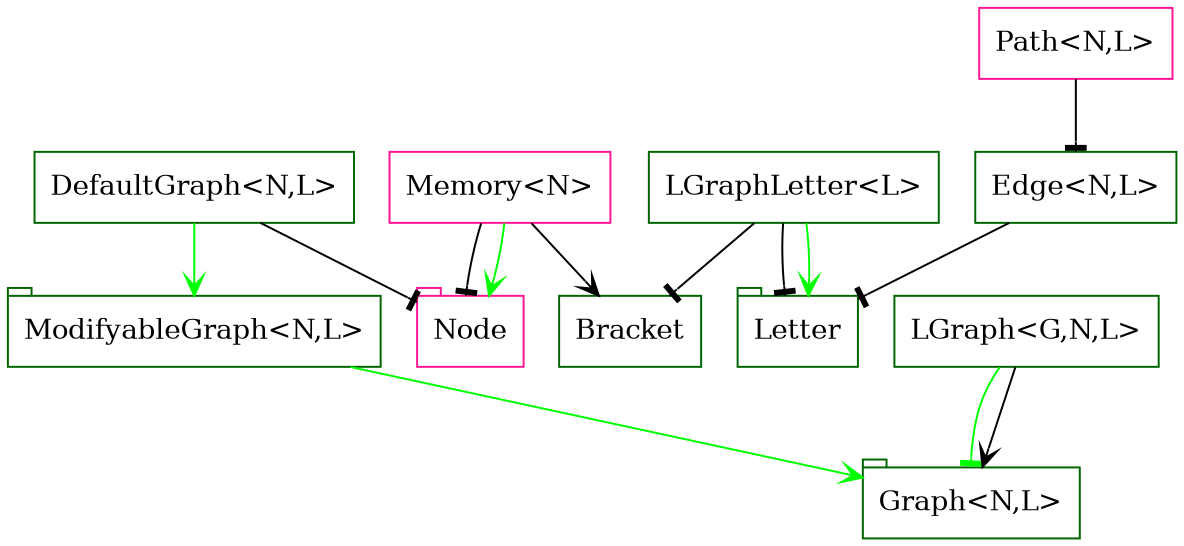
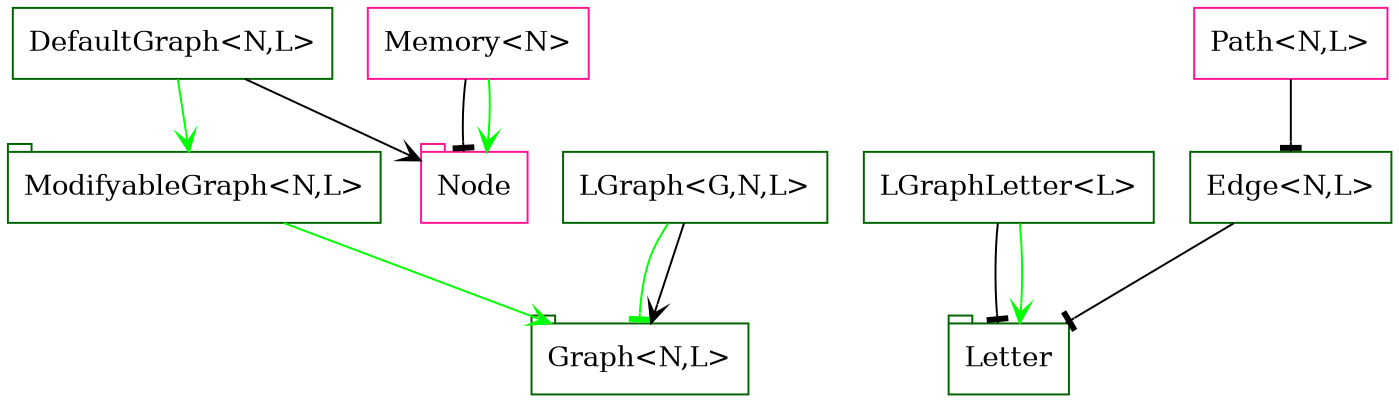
(334, 260) -> (324, 115)
(630, 331) -> none
